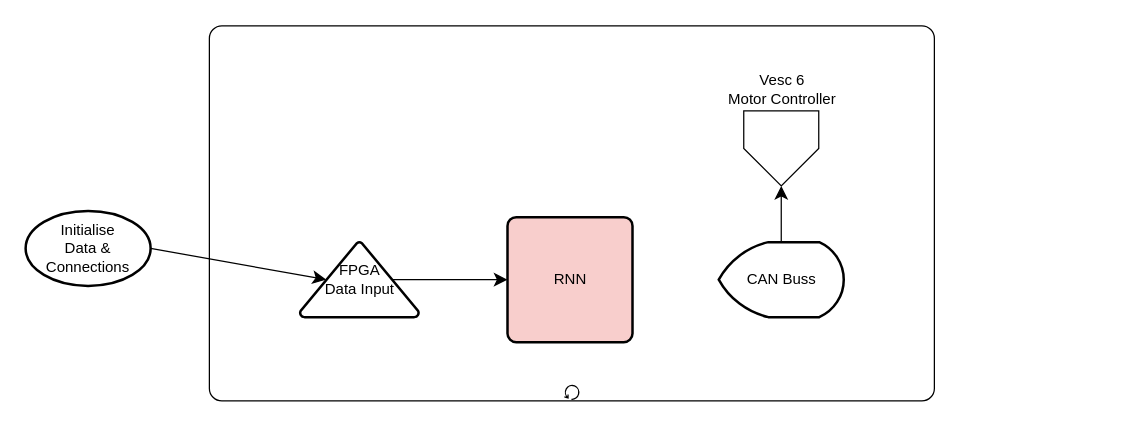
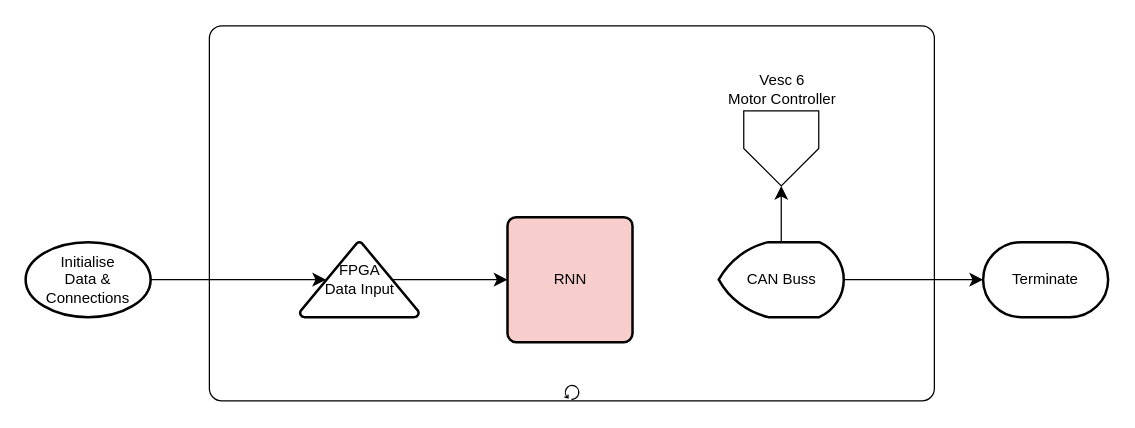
(88, 248) -> (88, 279)
none -> (909, 279)
none -> (1046, 279)
